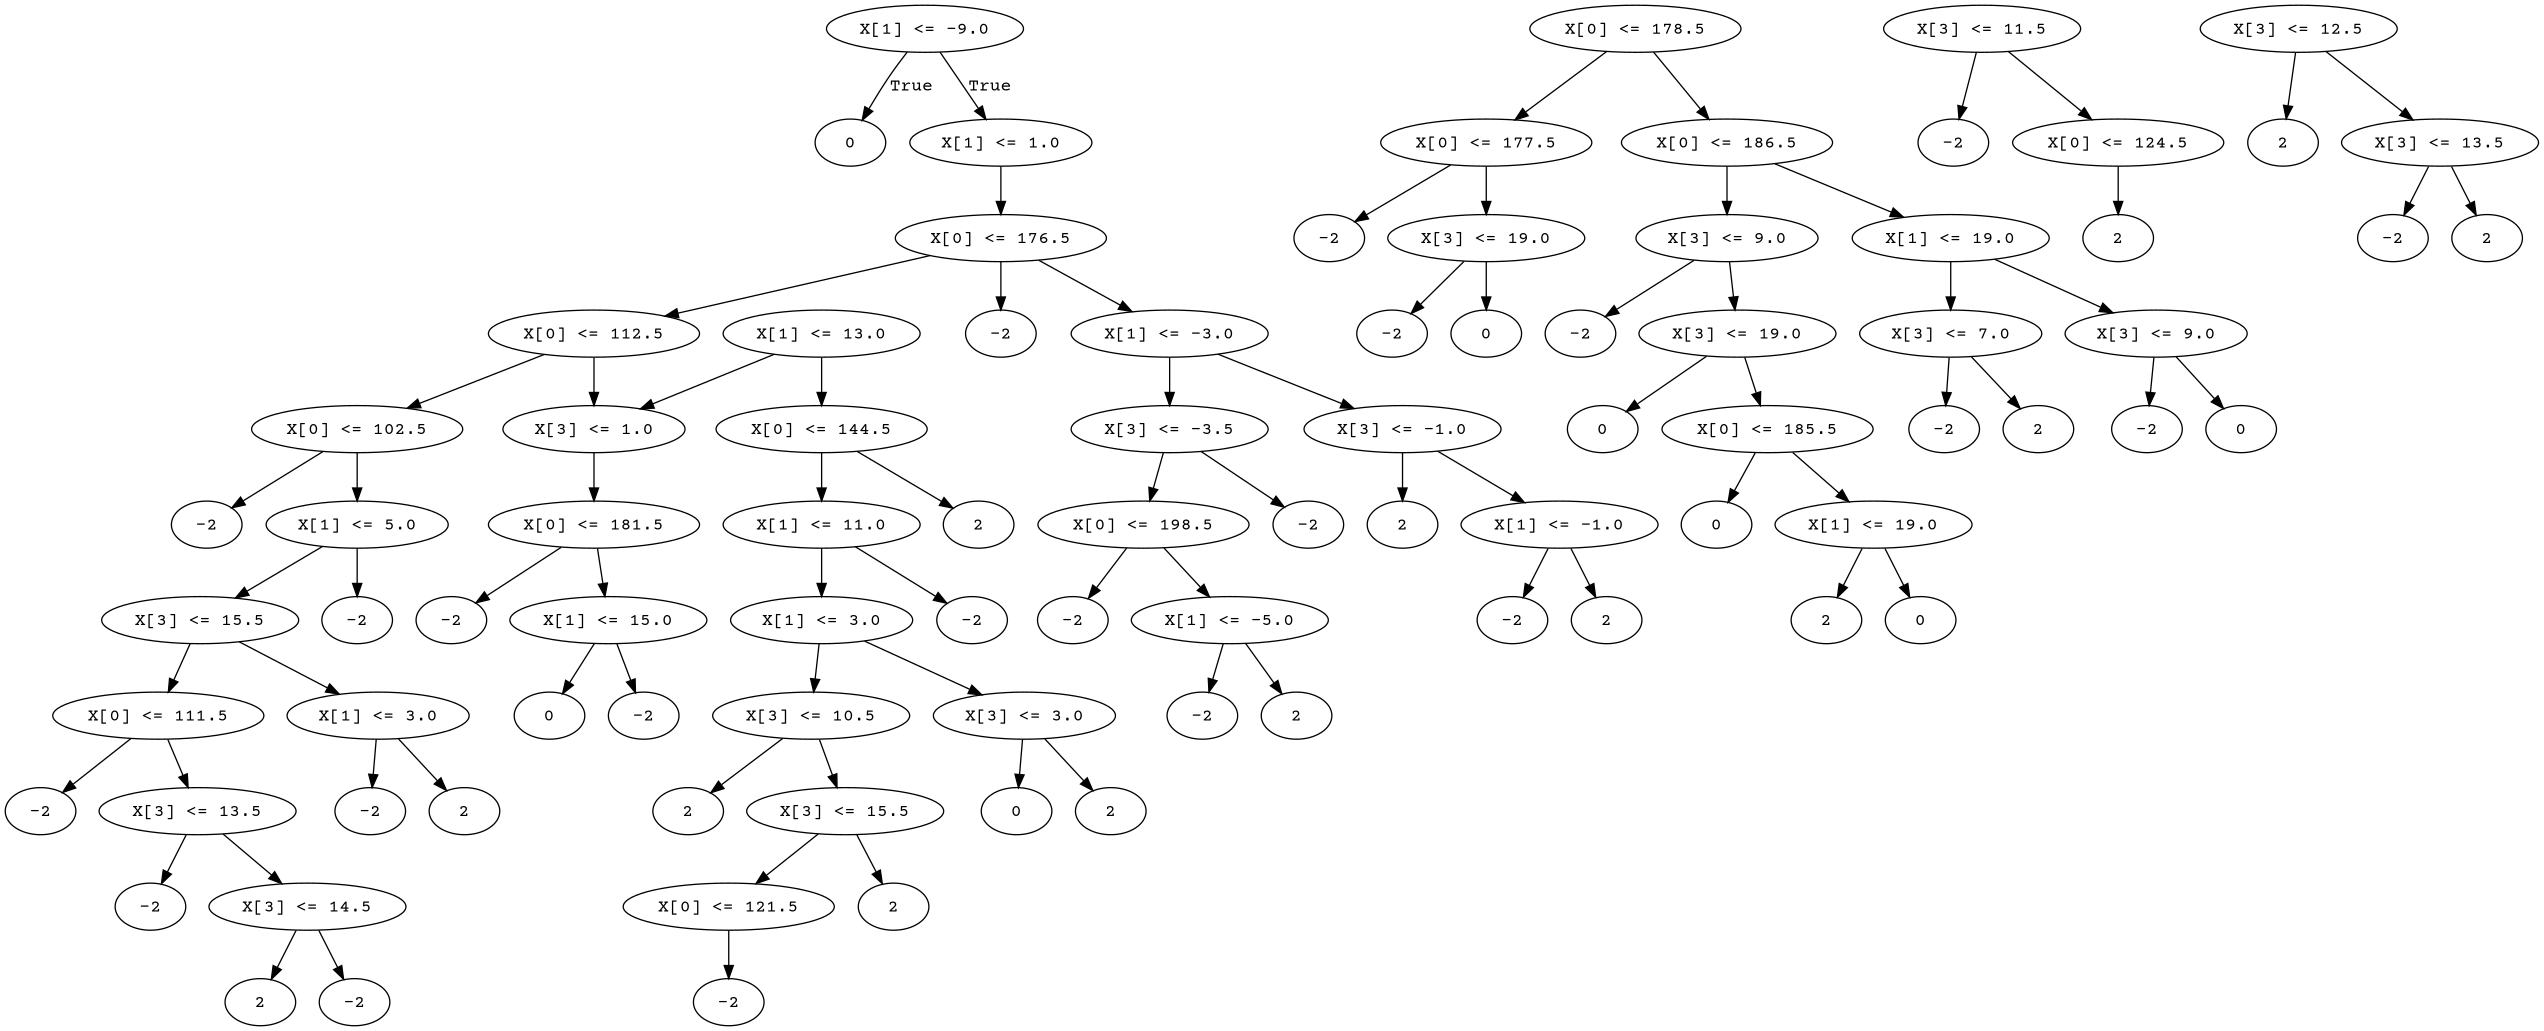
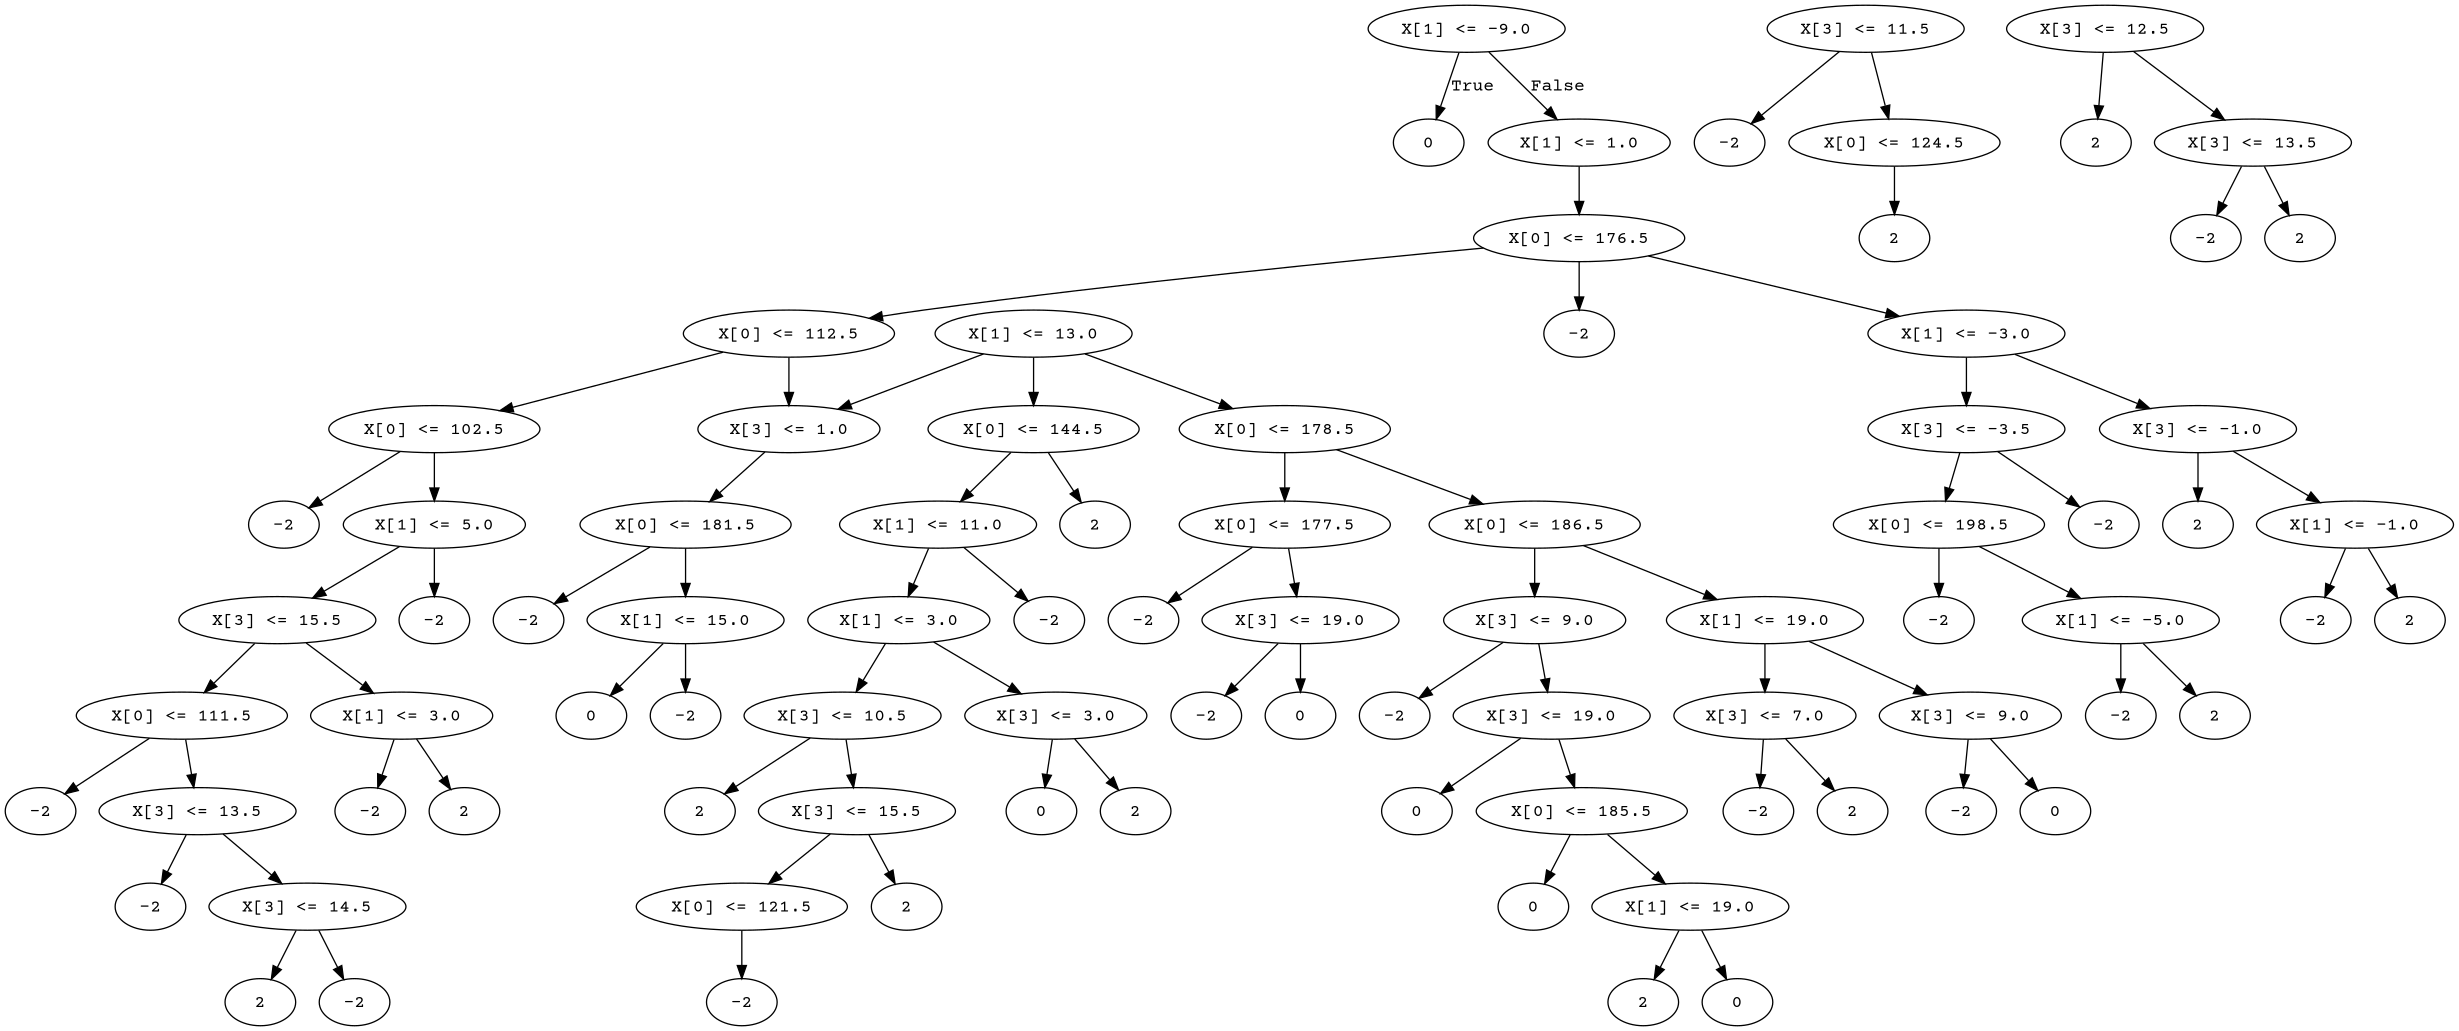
(990, 86) -> (1558, 86)
none -> (1152, 379)
